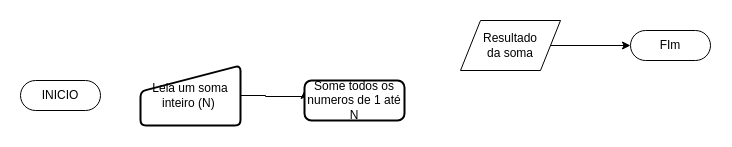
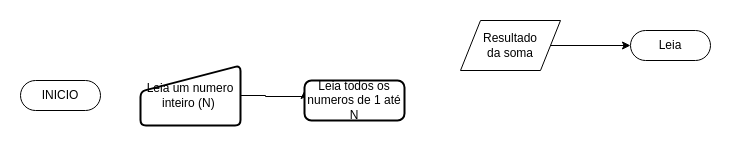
(671, 46) -> (671, 46)
(191, 96) -> (191, 96)
(355, 101) -> (355, 101)
